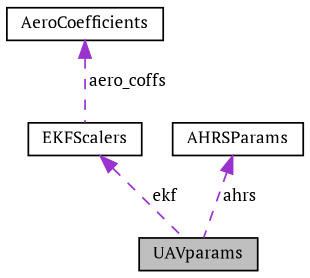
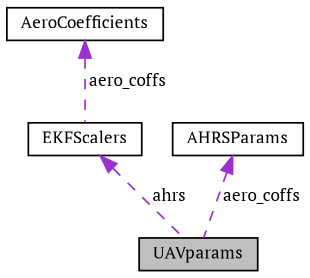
(163, 197) -> (168, 197)
(238, 197) -> (260, 197)
